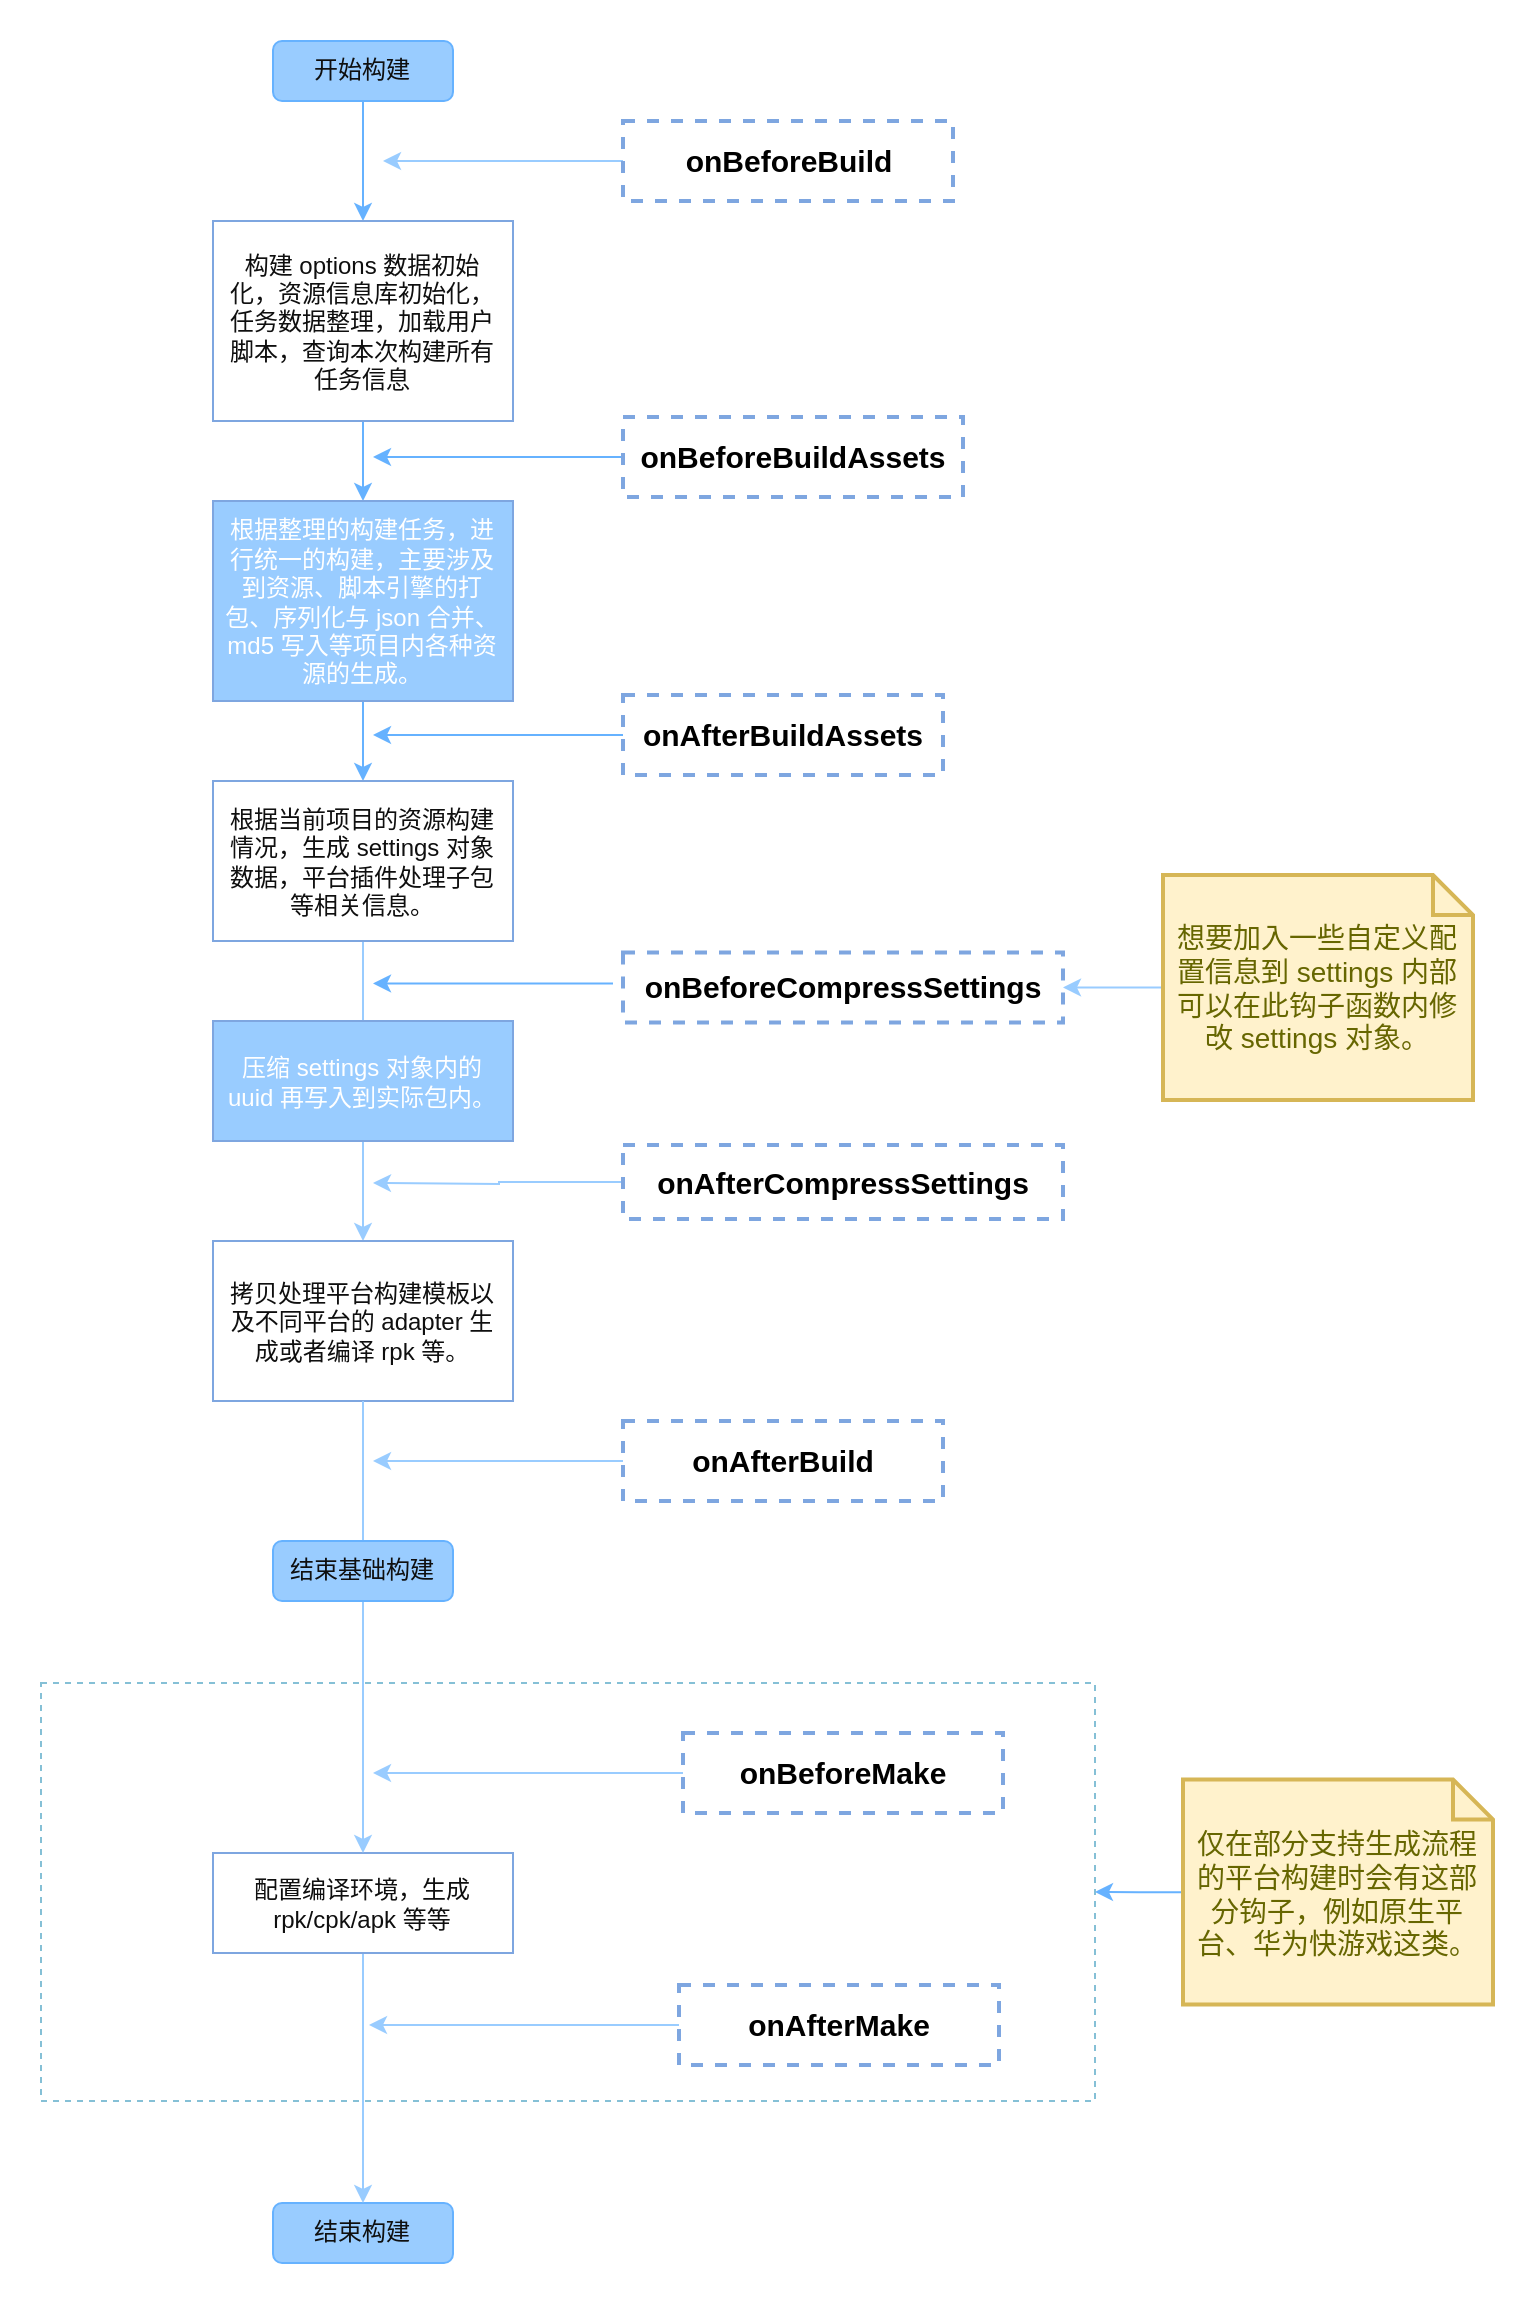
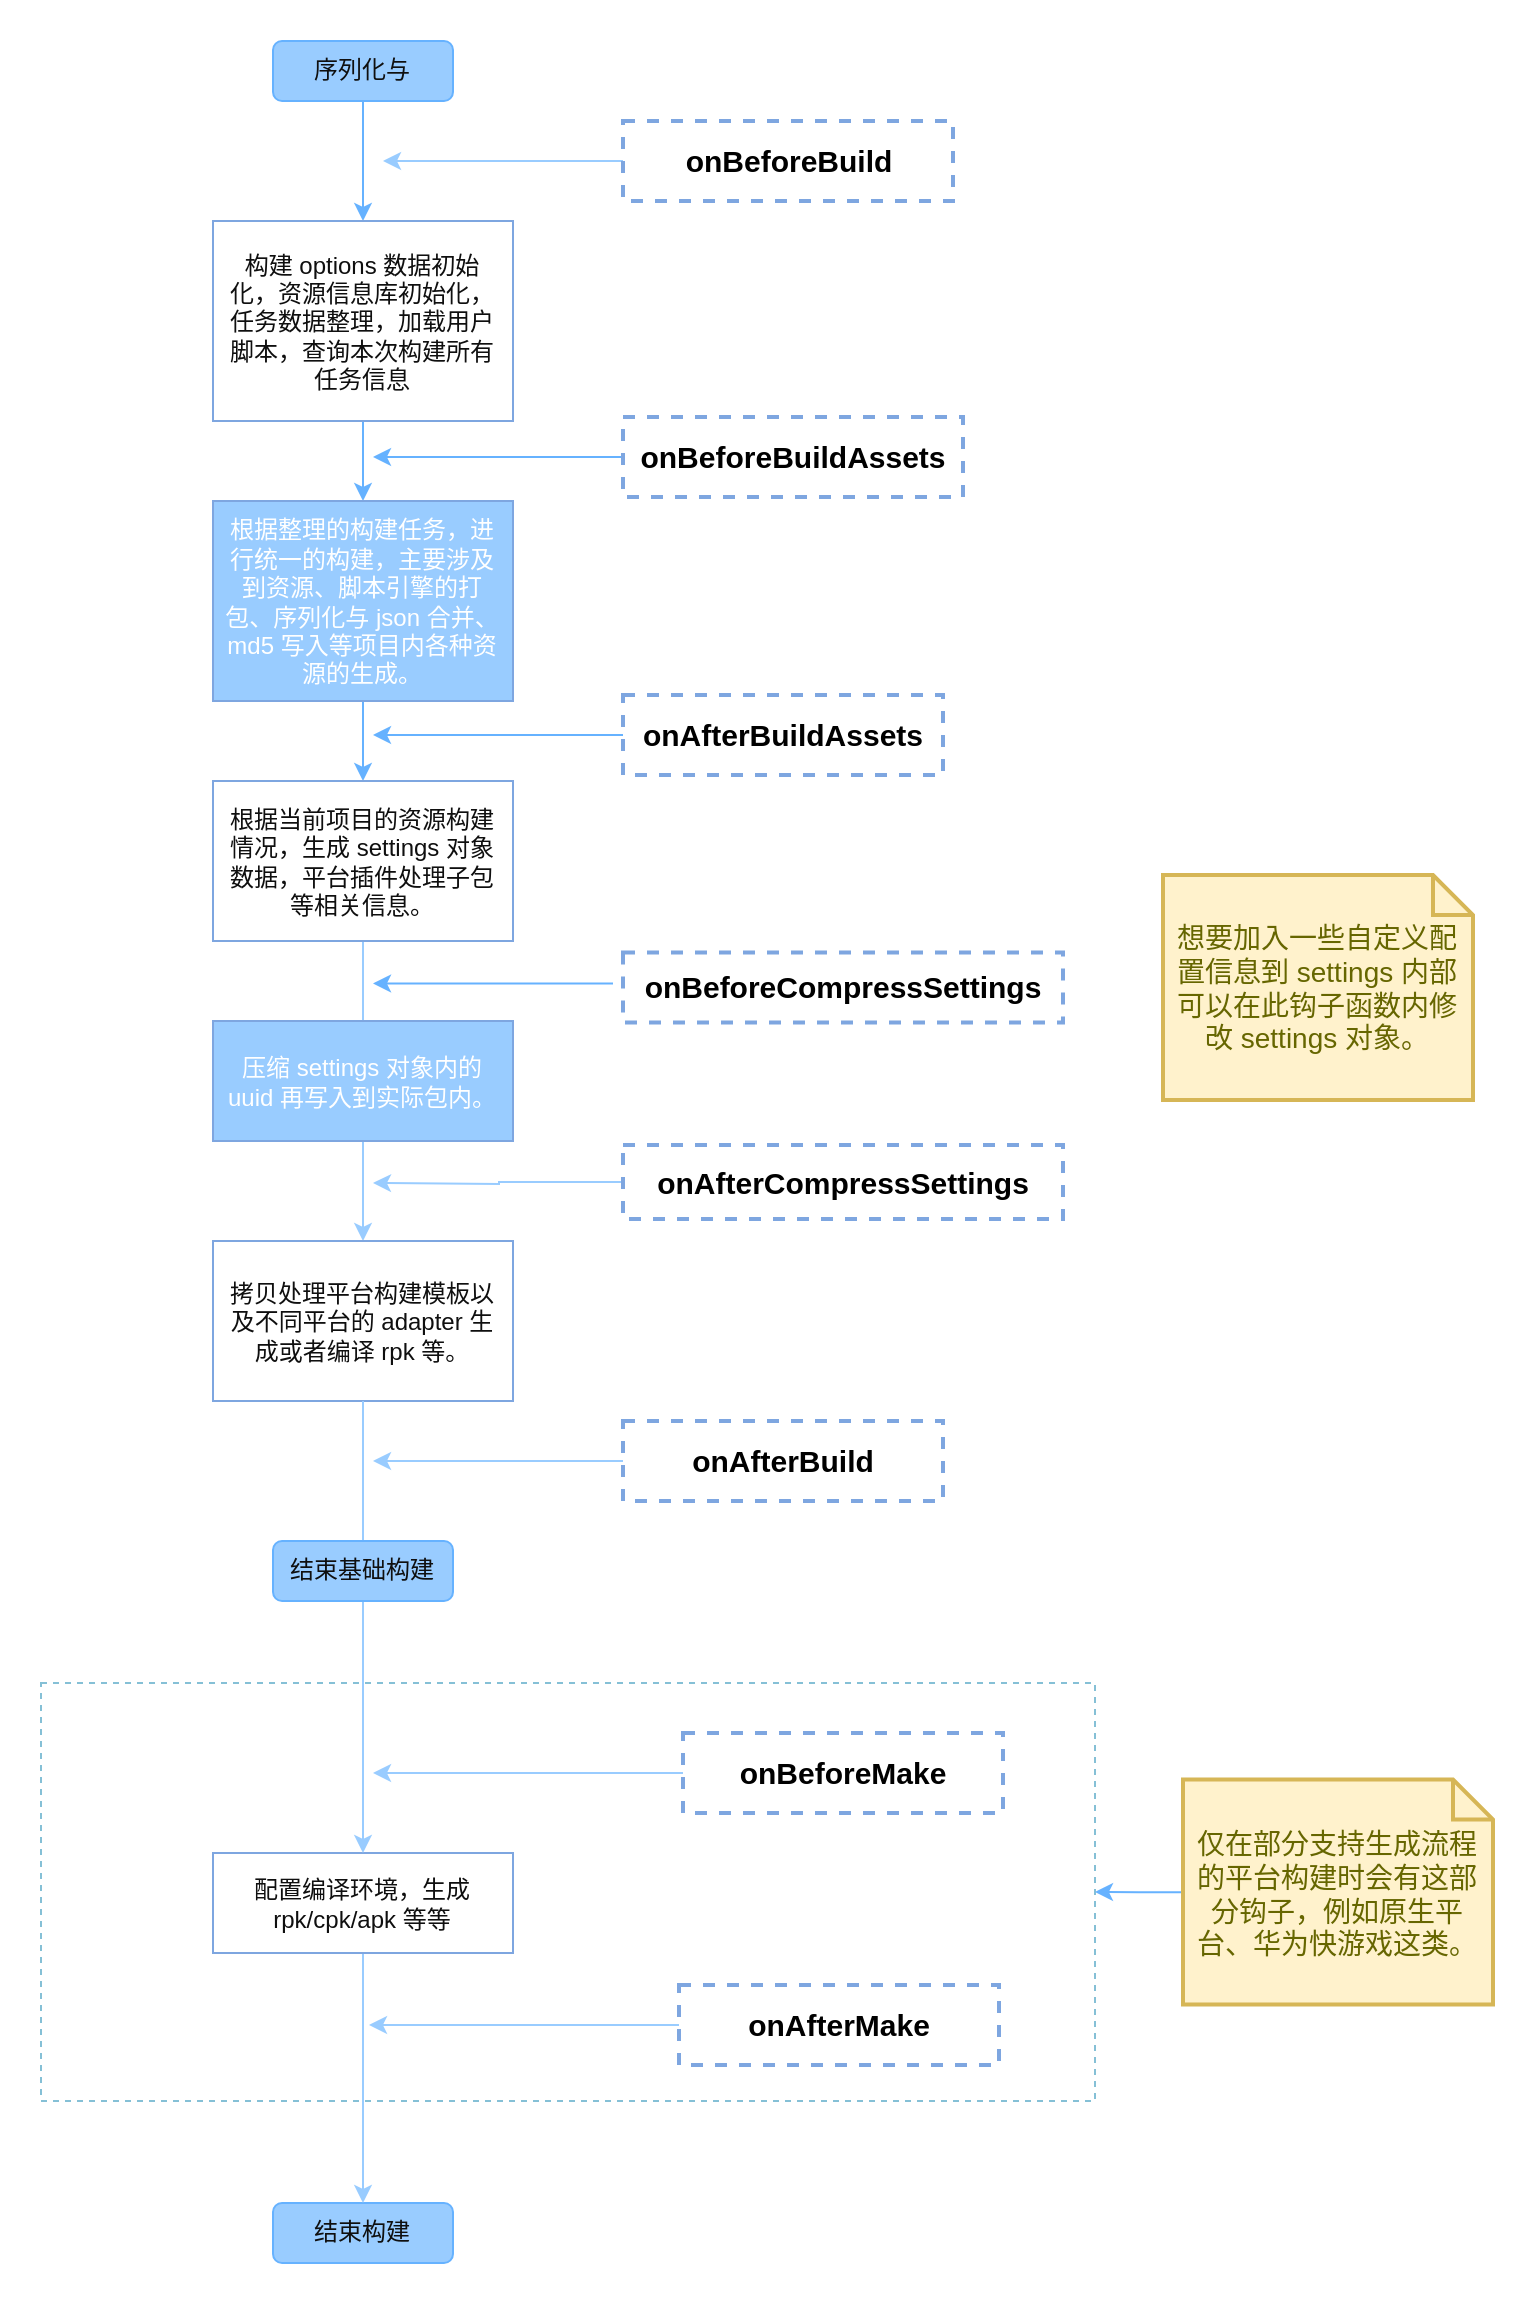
(363, 71) -> (363, 71)
(1119, 988) -> none
